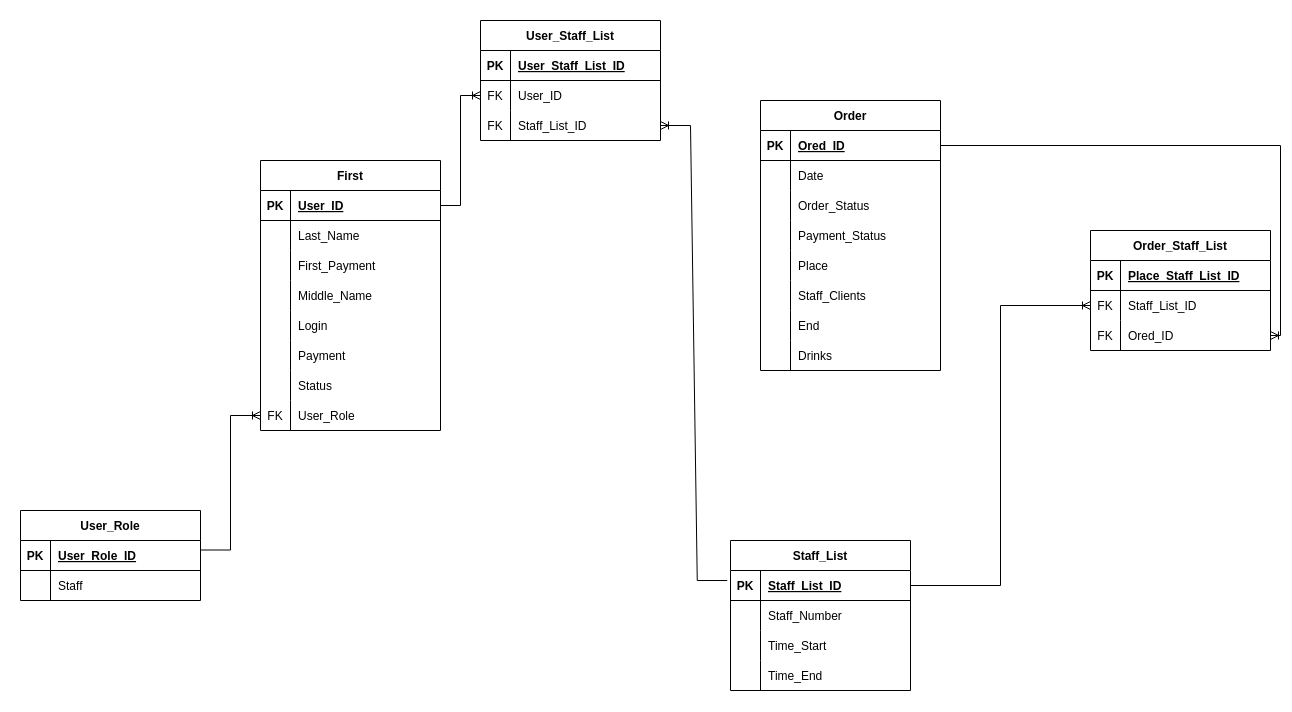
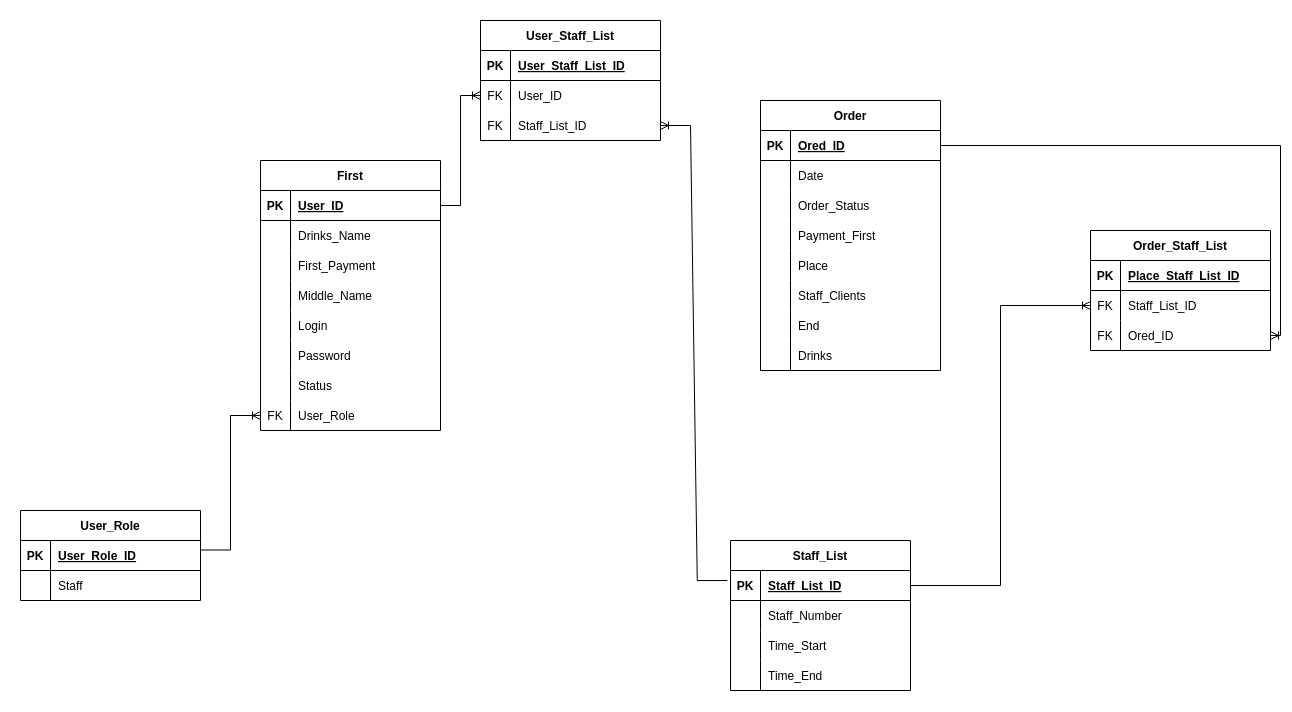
(328, 236) -> (333, 236)
(845, 236) -> (840, 236)
(322, 356) -> (325, 356)
